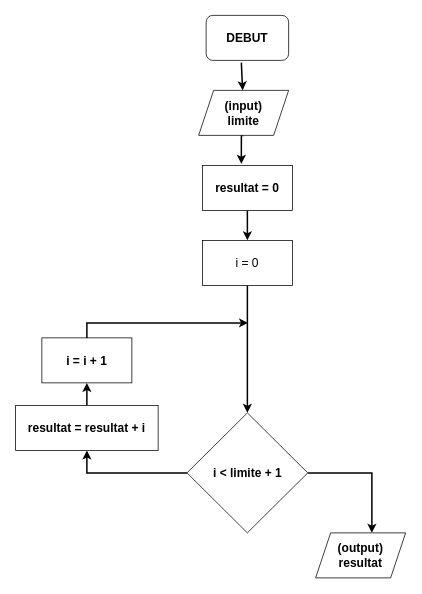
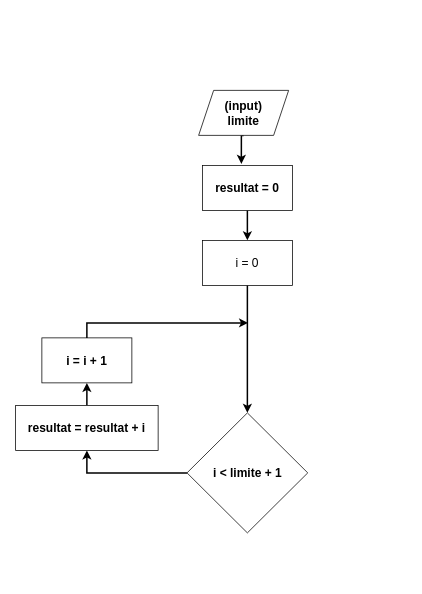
(247, 38) -> none
(242, 73) -> none
(366, 473) -> none
(360, 555) -> none
